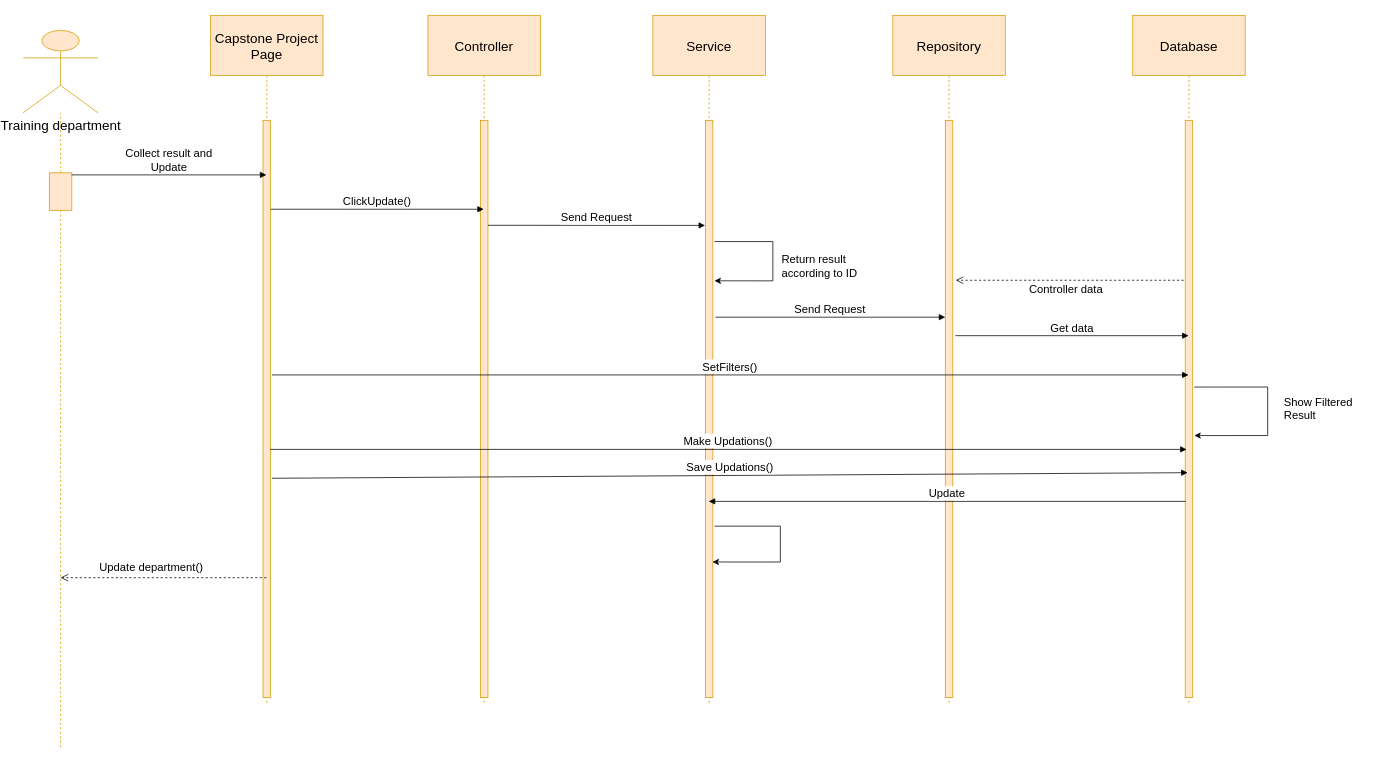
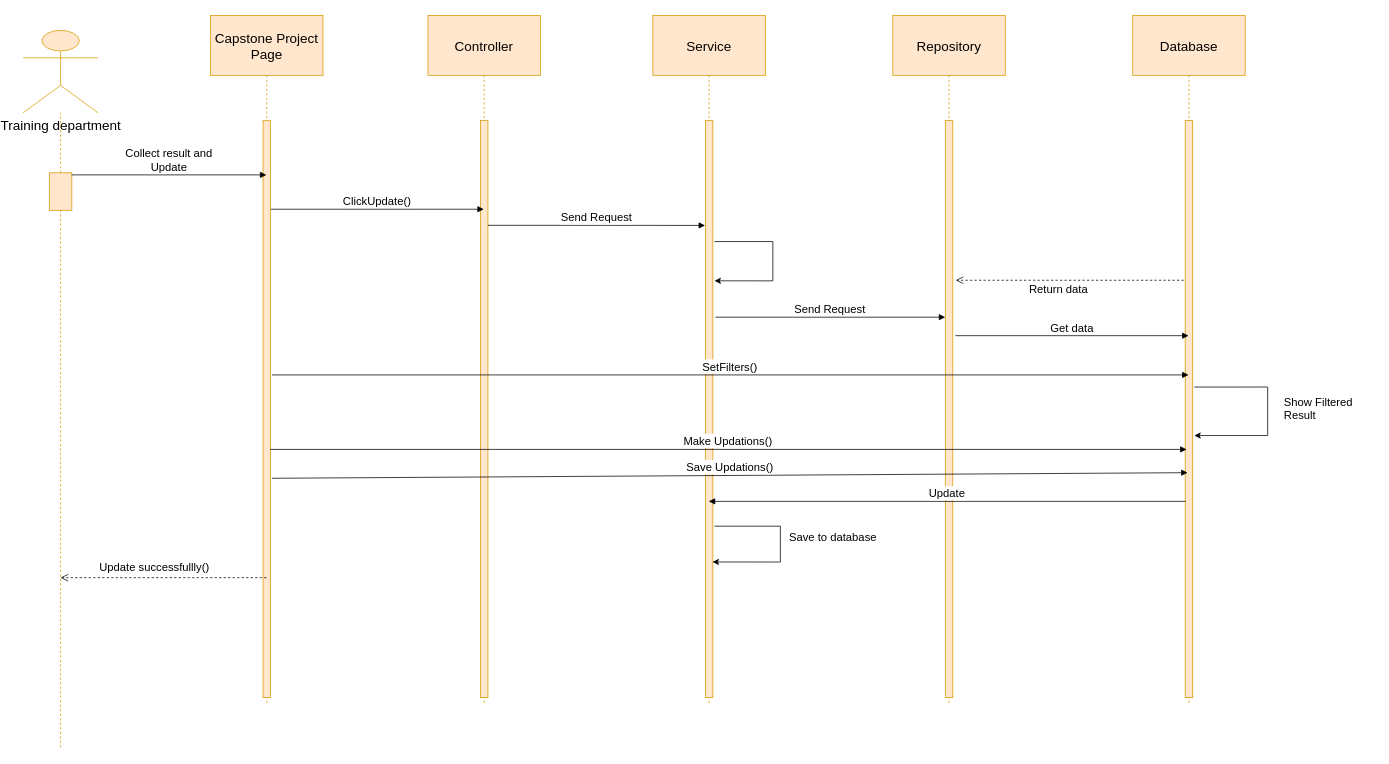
(825, 259) -> none
(1064, 289) -> (1056, 289)
none -> (837, 540)
(146, 566) -> (150, 566)
